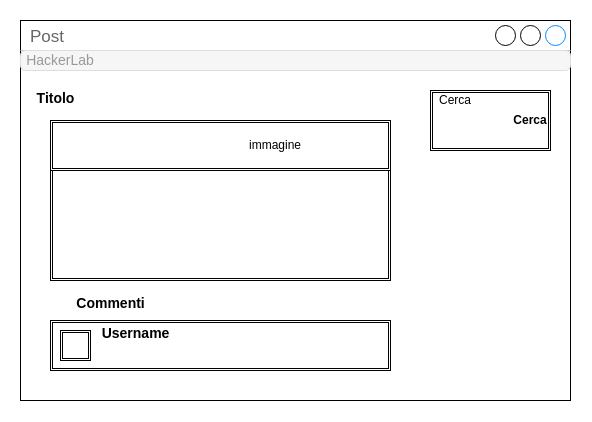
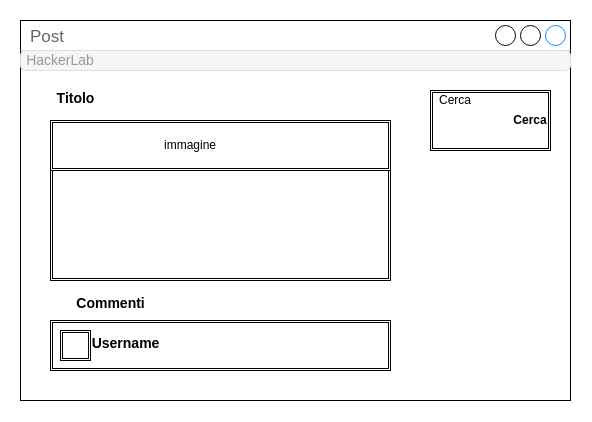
(56, 96) -> (76, 96)
(276, 146) -> (191, 146)
(136, 331) -> (126, 341)
